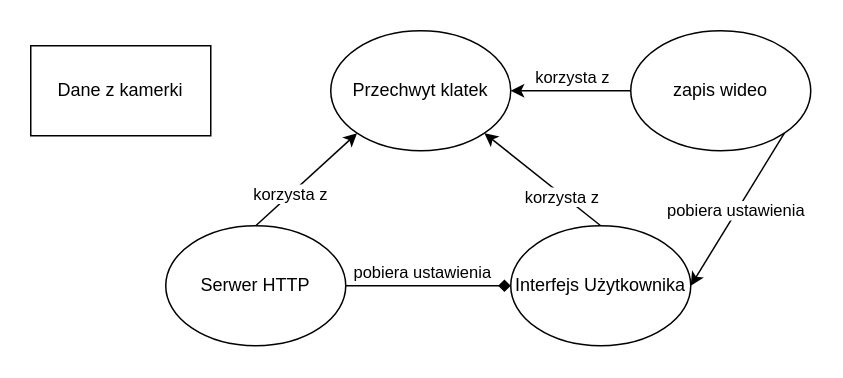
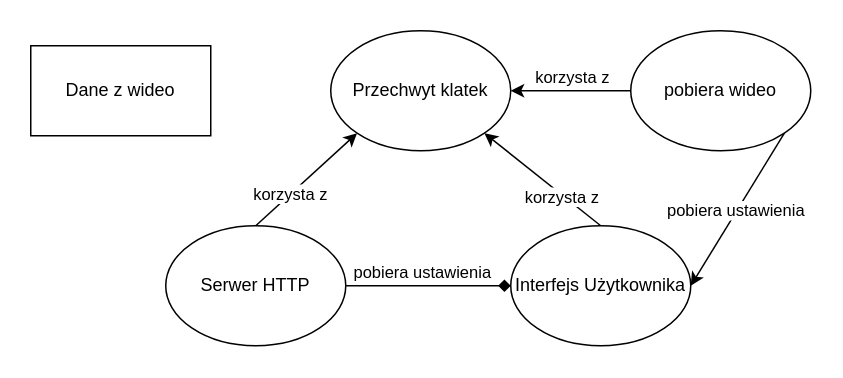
(121, 91) -> (121, 91)
(721, 91) -> (721, 91)
